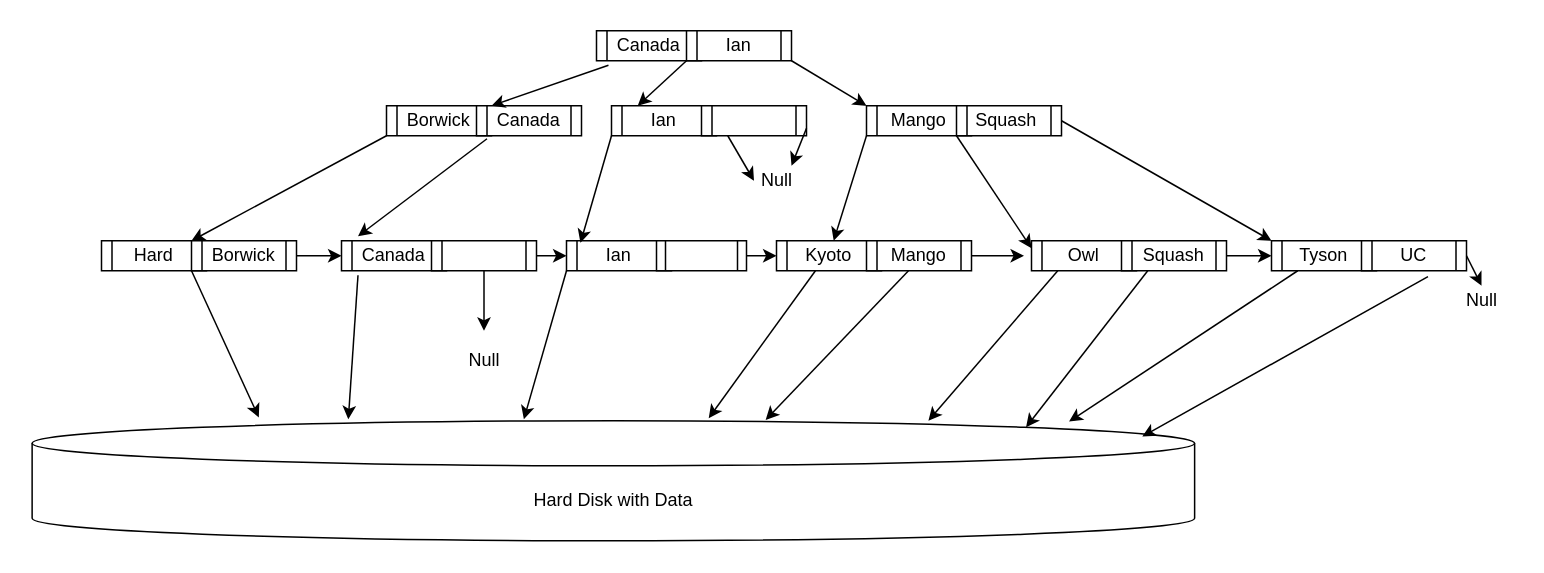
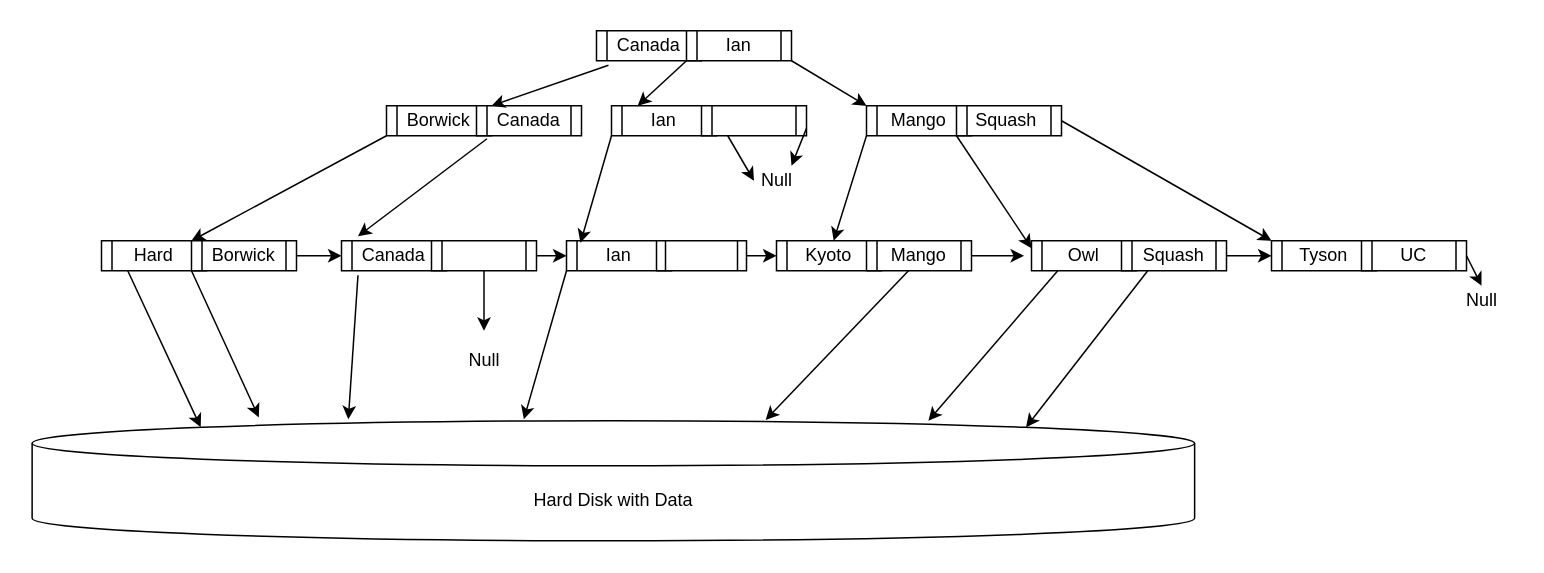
(765, 341) -> none
none -> (162, 344)
(1187, 344) -> none
(1289, 354) -> none
